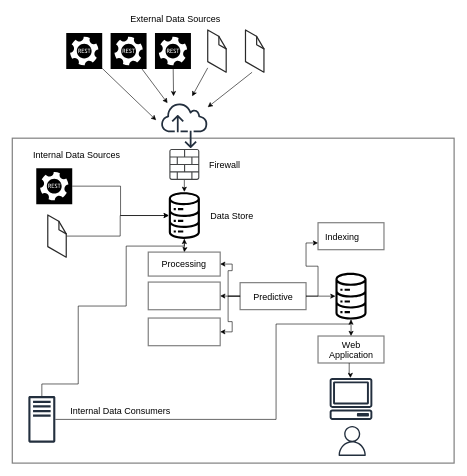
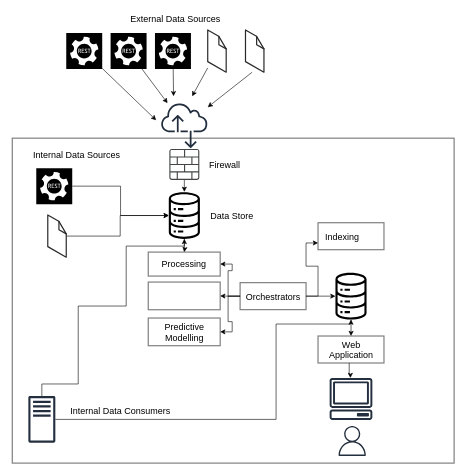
(274, 297) -> (274, 297)
none -> (184, 333)
